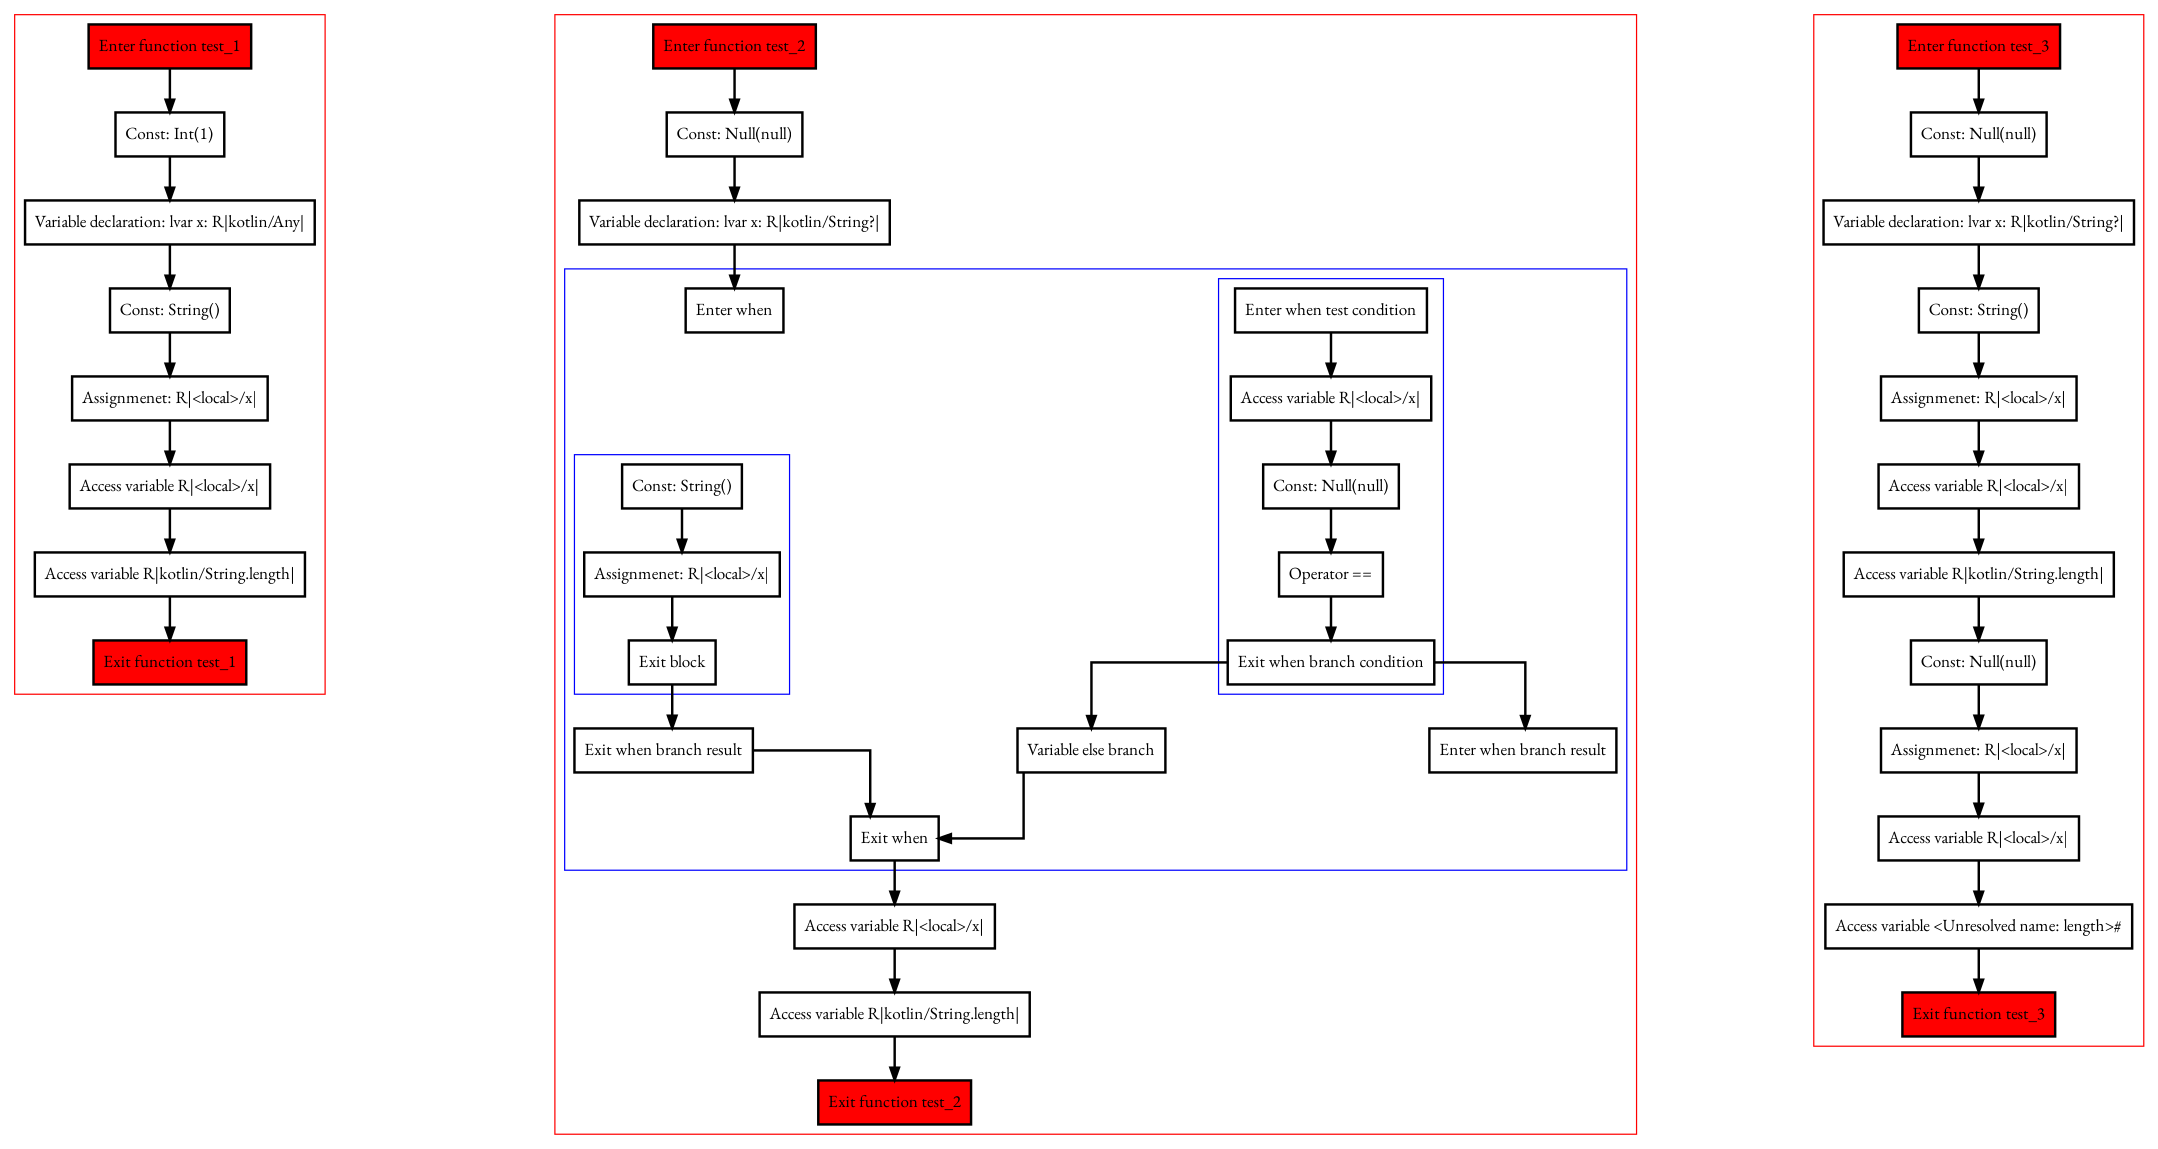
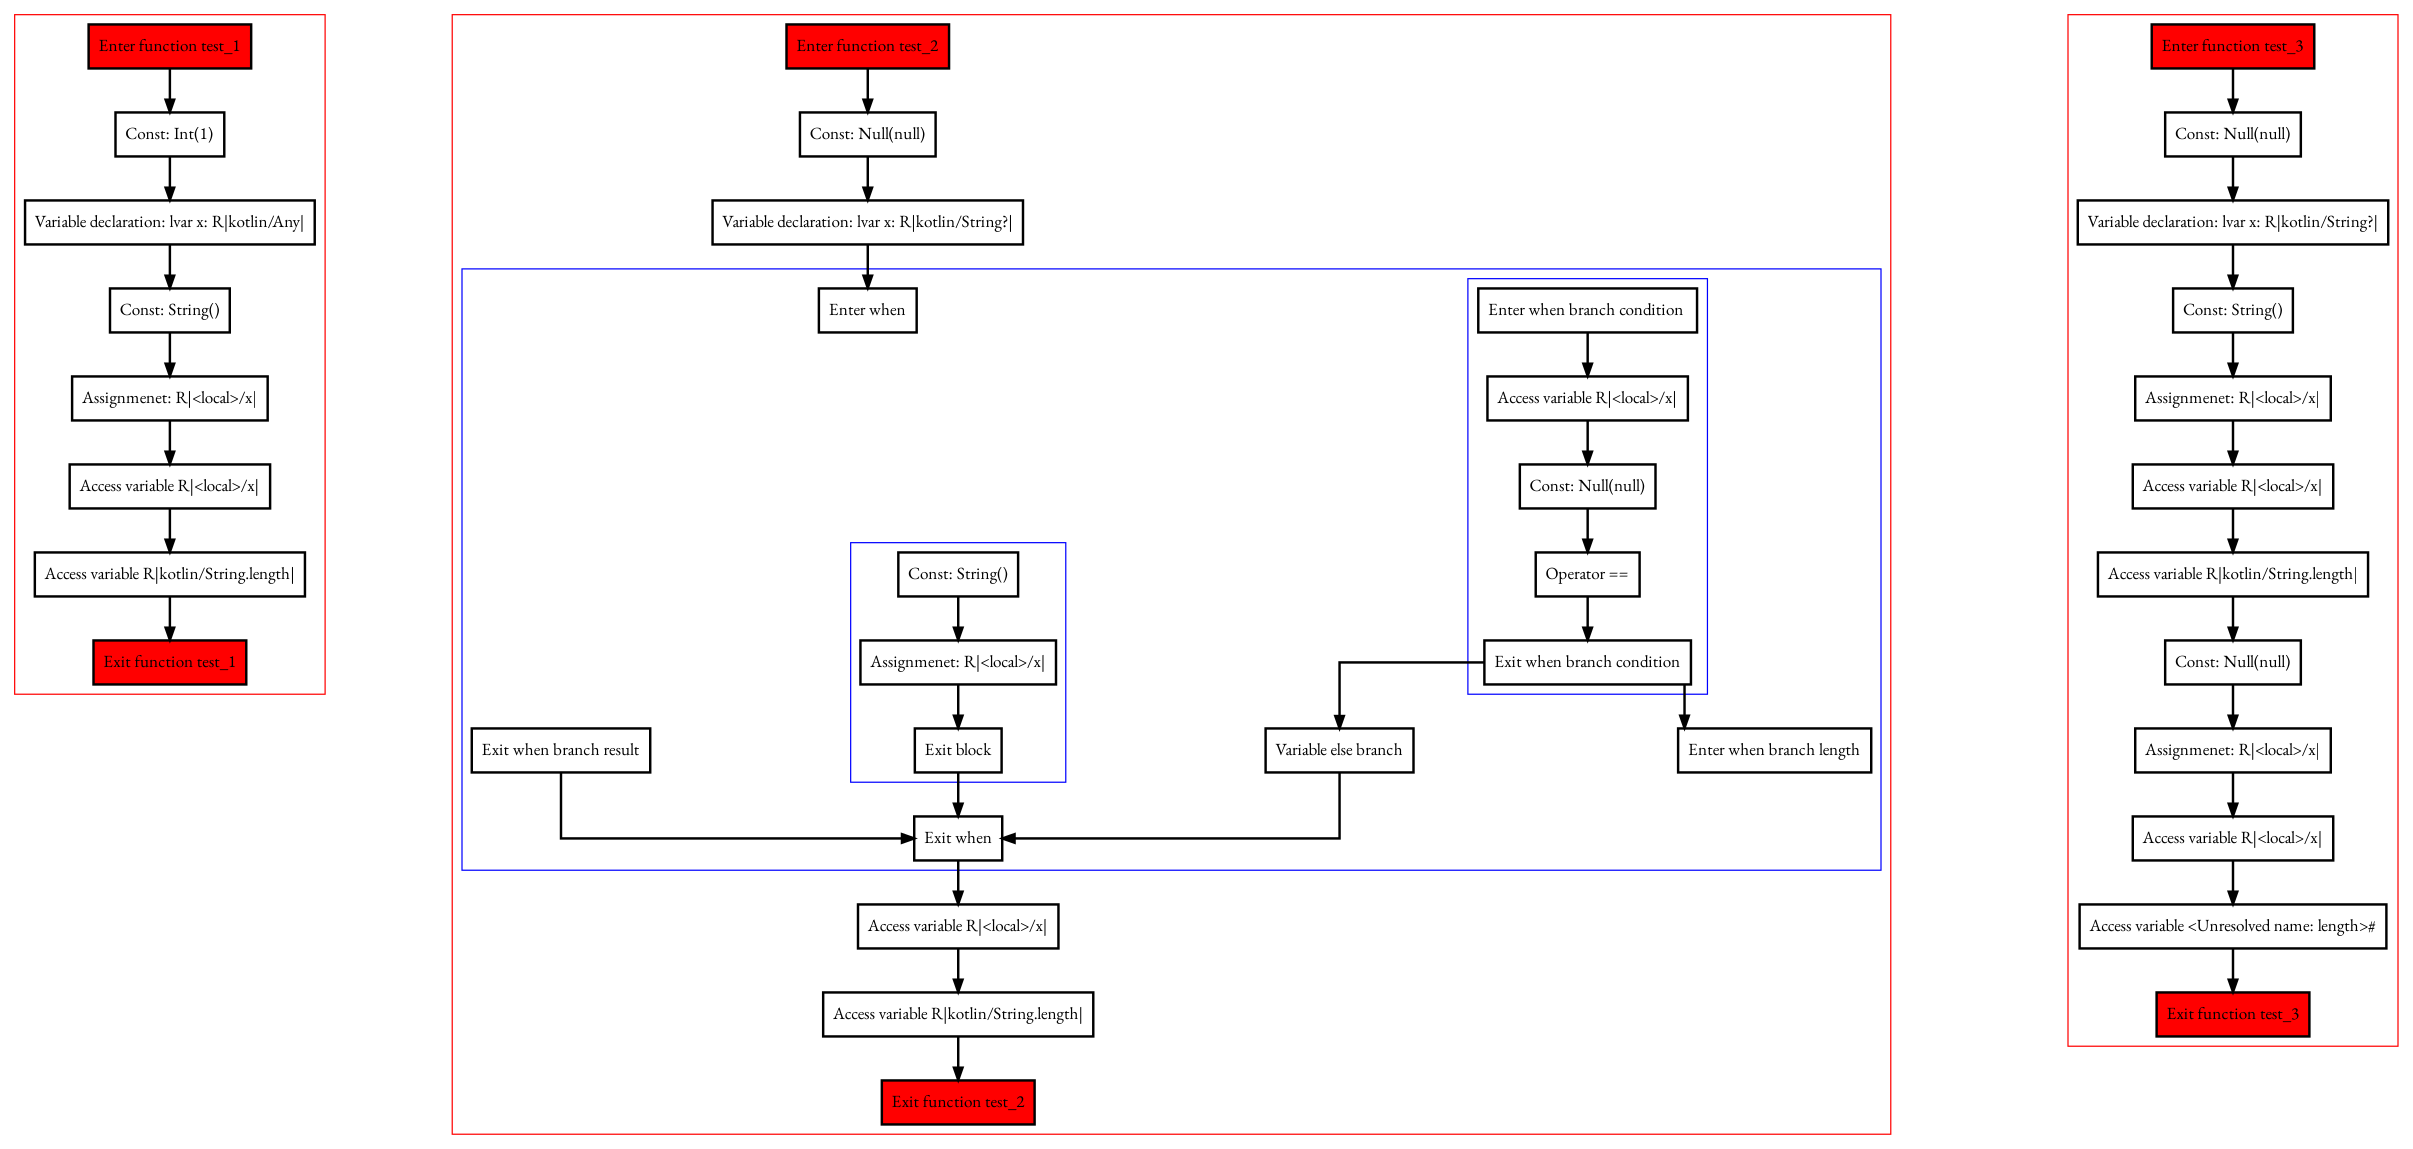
(1331, 310) -> (1588, 310)
(672, 702) -> (958, 790)
(1523, 750) -> (1775, 750)
